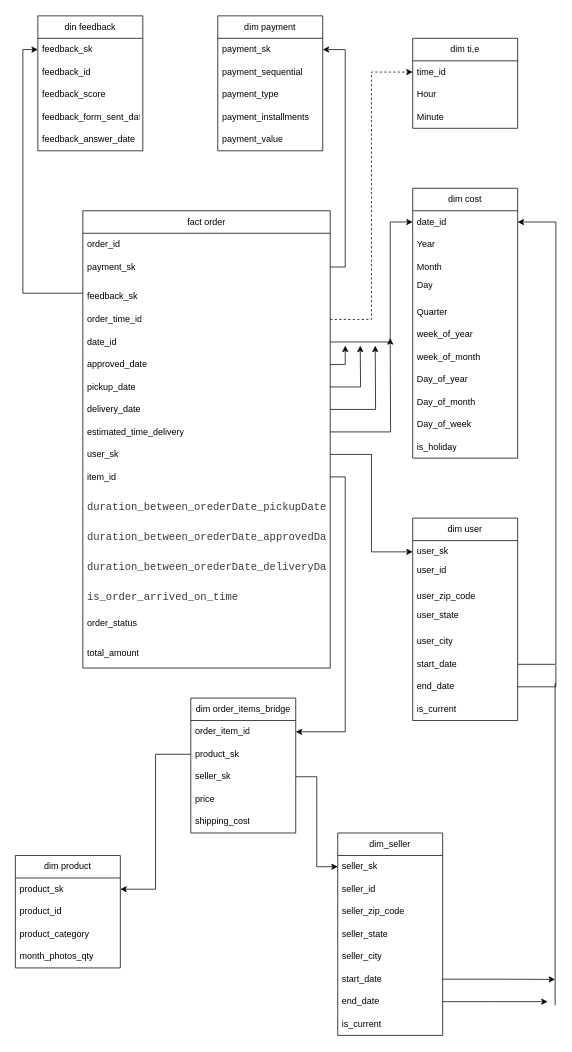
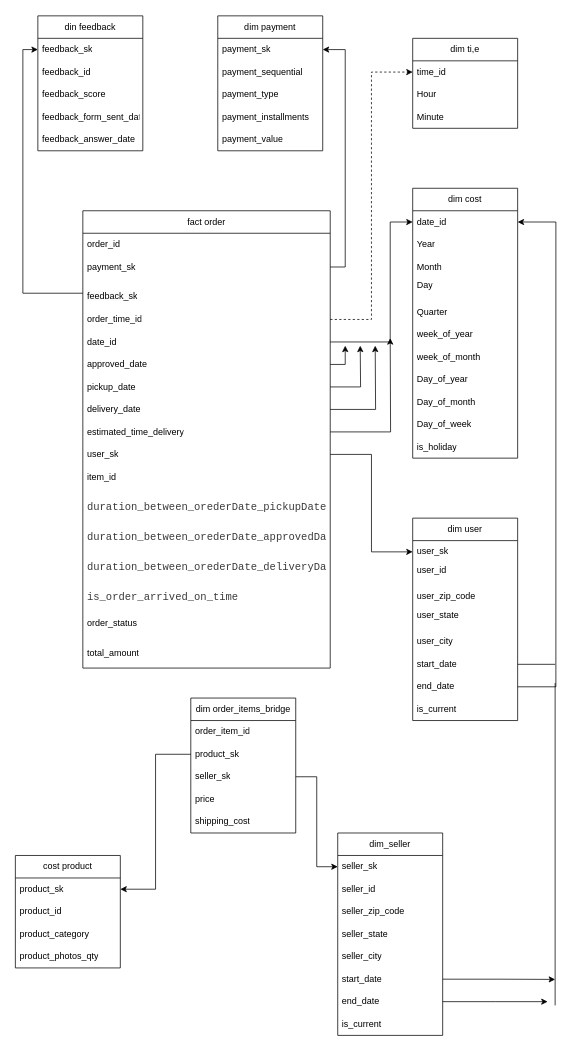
(345, 625) -> none
(68, 867) -> (68, 867)
(60, 957) -> (65, 957)
